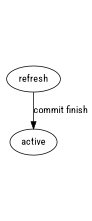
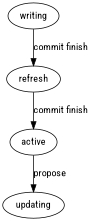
none -> (34, 16)
none -> (34, 205)
